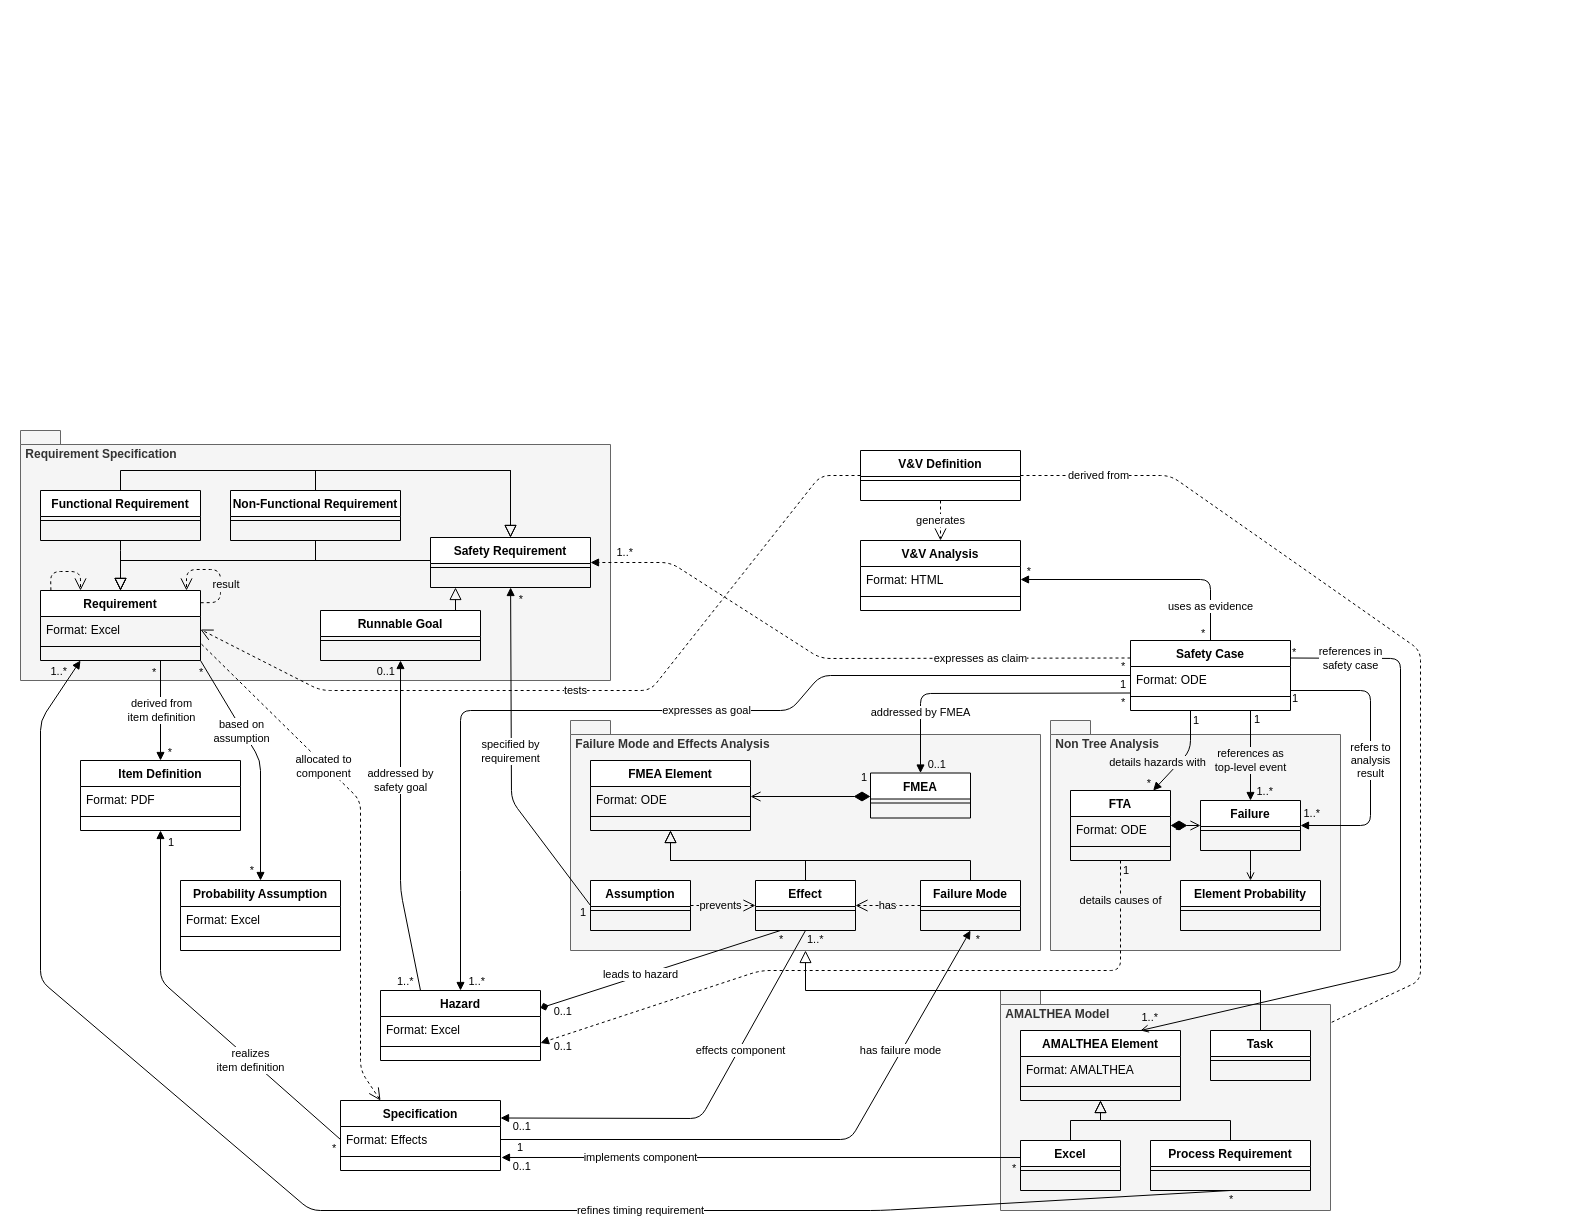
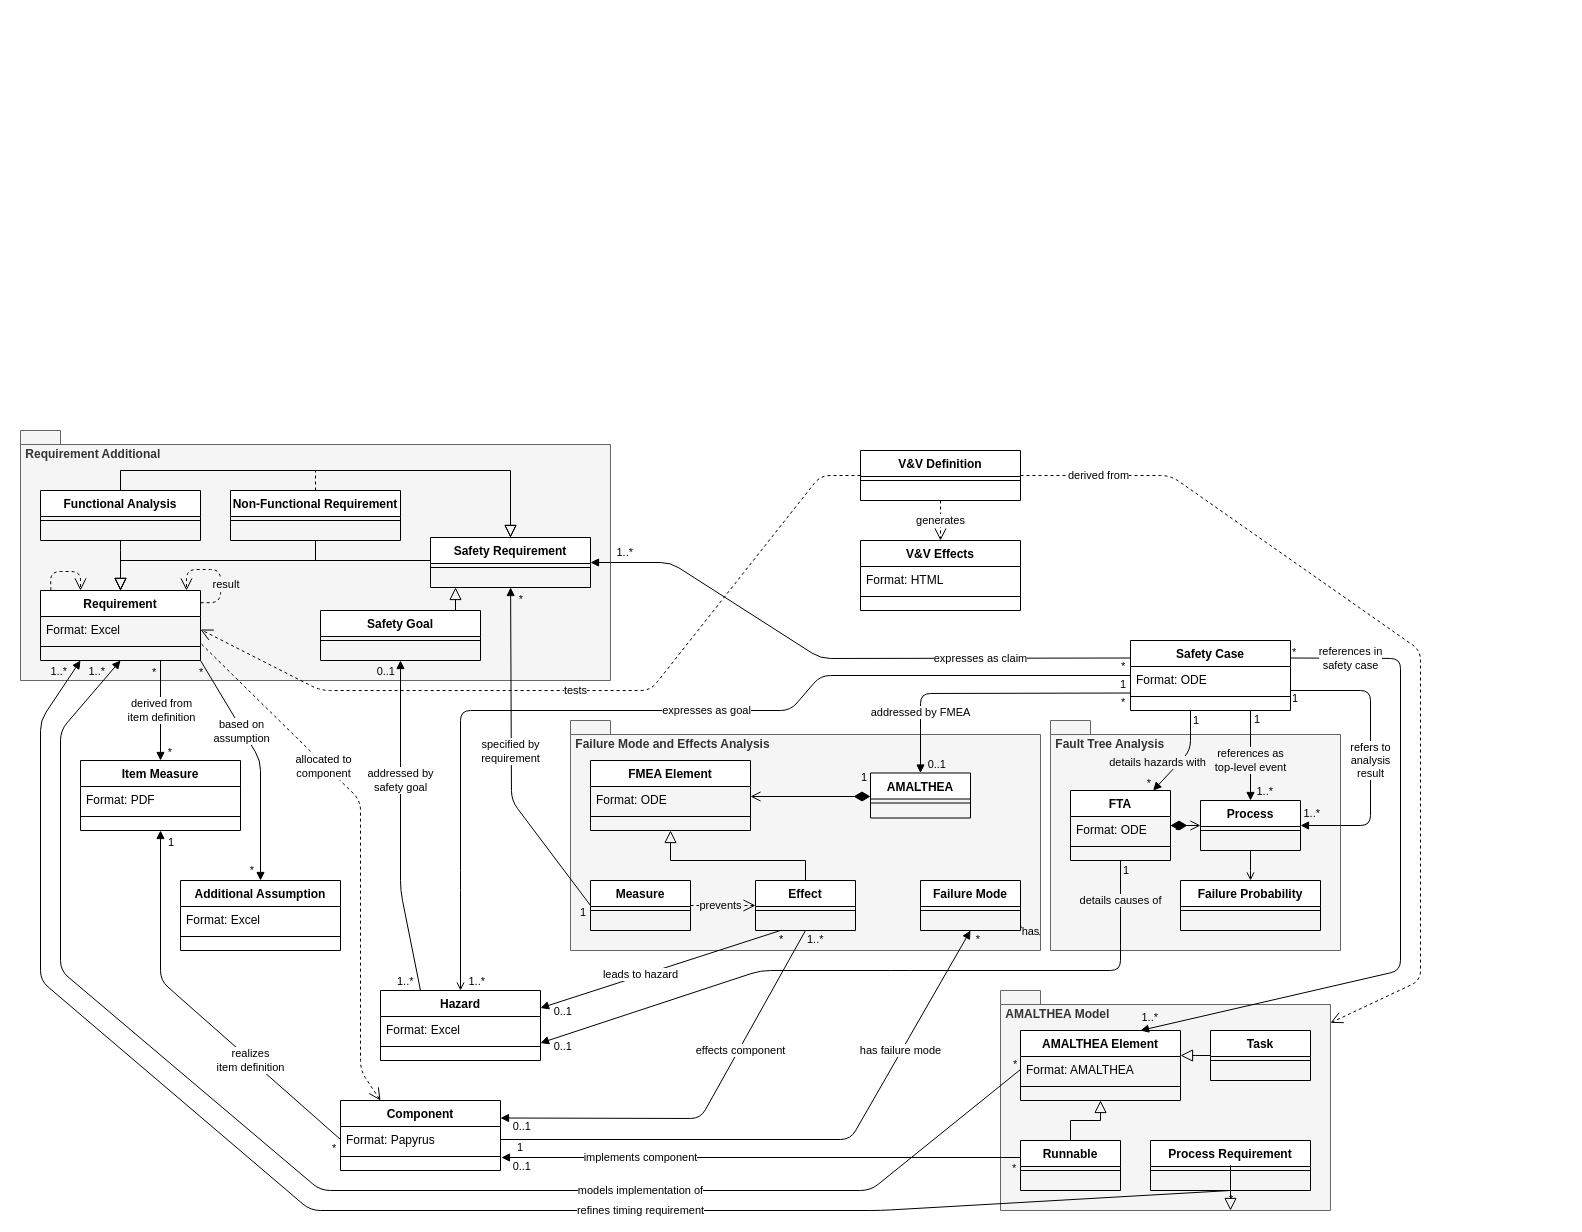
(99, 455) -> (89, 455)
(316, 481) -> (316, 481)
(120, 504) -> (120, 504)
(940, 554) -> (940, 554)
(1145, 580) -> none
(764, 622) -> (764, 622)
(400, 624) -> (400, 624)
(1103, 745) -> (1109, 745)
(160, 774) -> (160, 774)
(920, 787) -> (920, 787)
(1250, 814) -> (1250, 814)
(900, 861) -> none
(260, 894) -> (260, 894)
(640, 894) -> (640, 894)
(1250, 894) -> (1250, 894)
(888, 906) -> (1030, 931)
(862, 971) -> (862, 971)
(461, 981) -> (461, 983)
(1170, 991) -> (1202, 1056)
(549, 1005) -> (549, 1005)
(1334, 1021) -> (1335, 1021)
(1147, 1029) -> (1149, 1028)
(420, 1114) -> (420, 1114)
(1177, 1121) -> (1231, 1182)
(393, 1140) -> (393, 1140)
(1070, 1154) -> (1070, 1154)
none -> (369, 1191)
